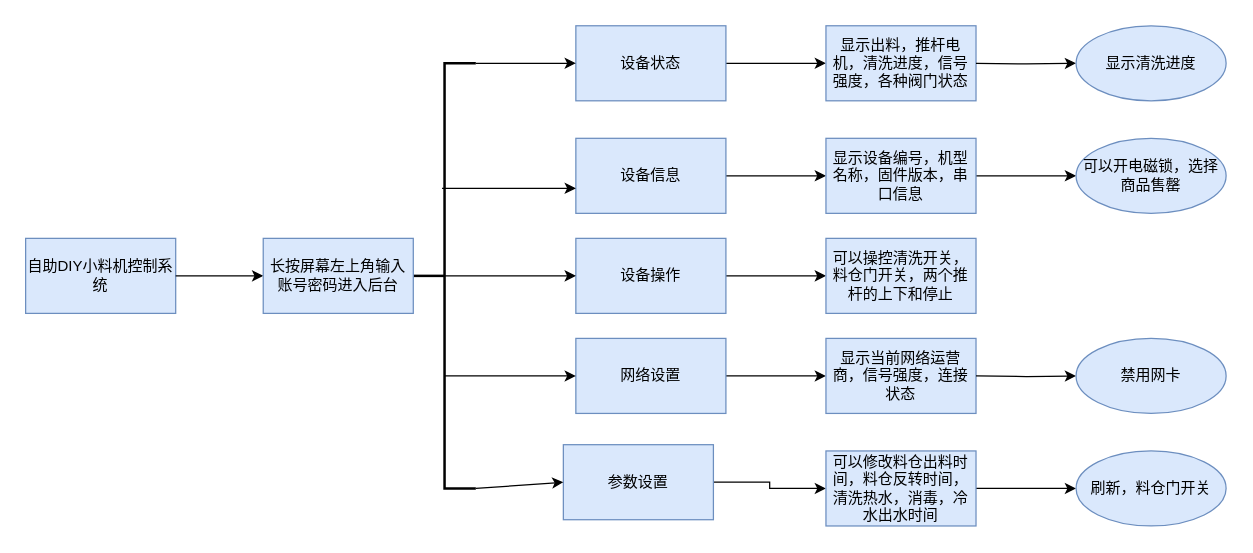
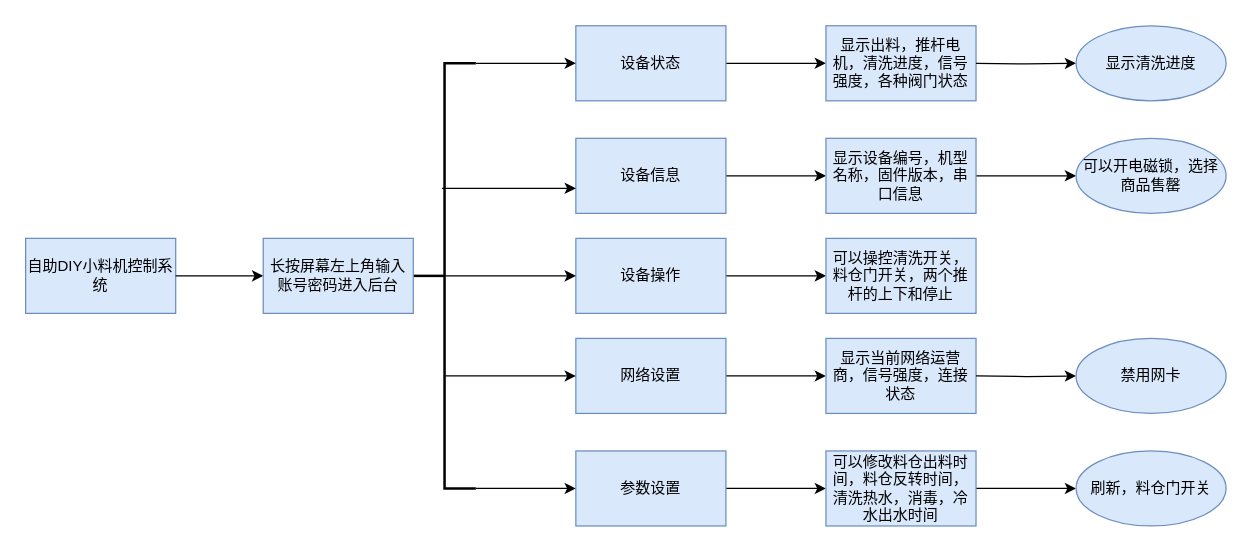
(638, 482) -> (651, 488)
